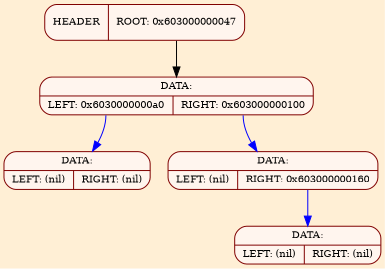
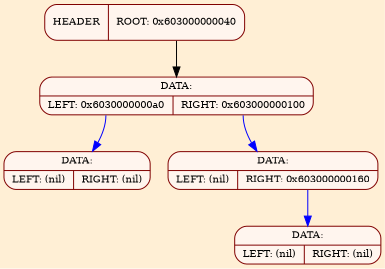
(177, 22) -> (177, 22)
